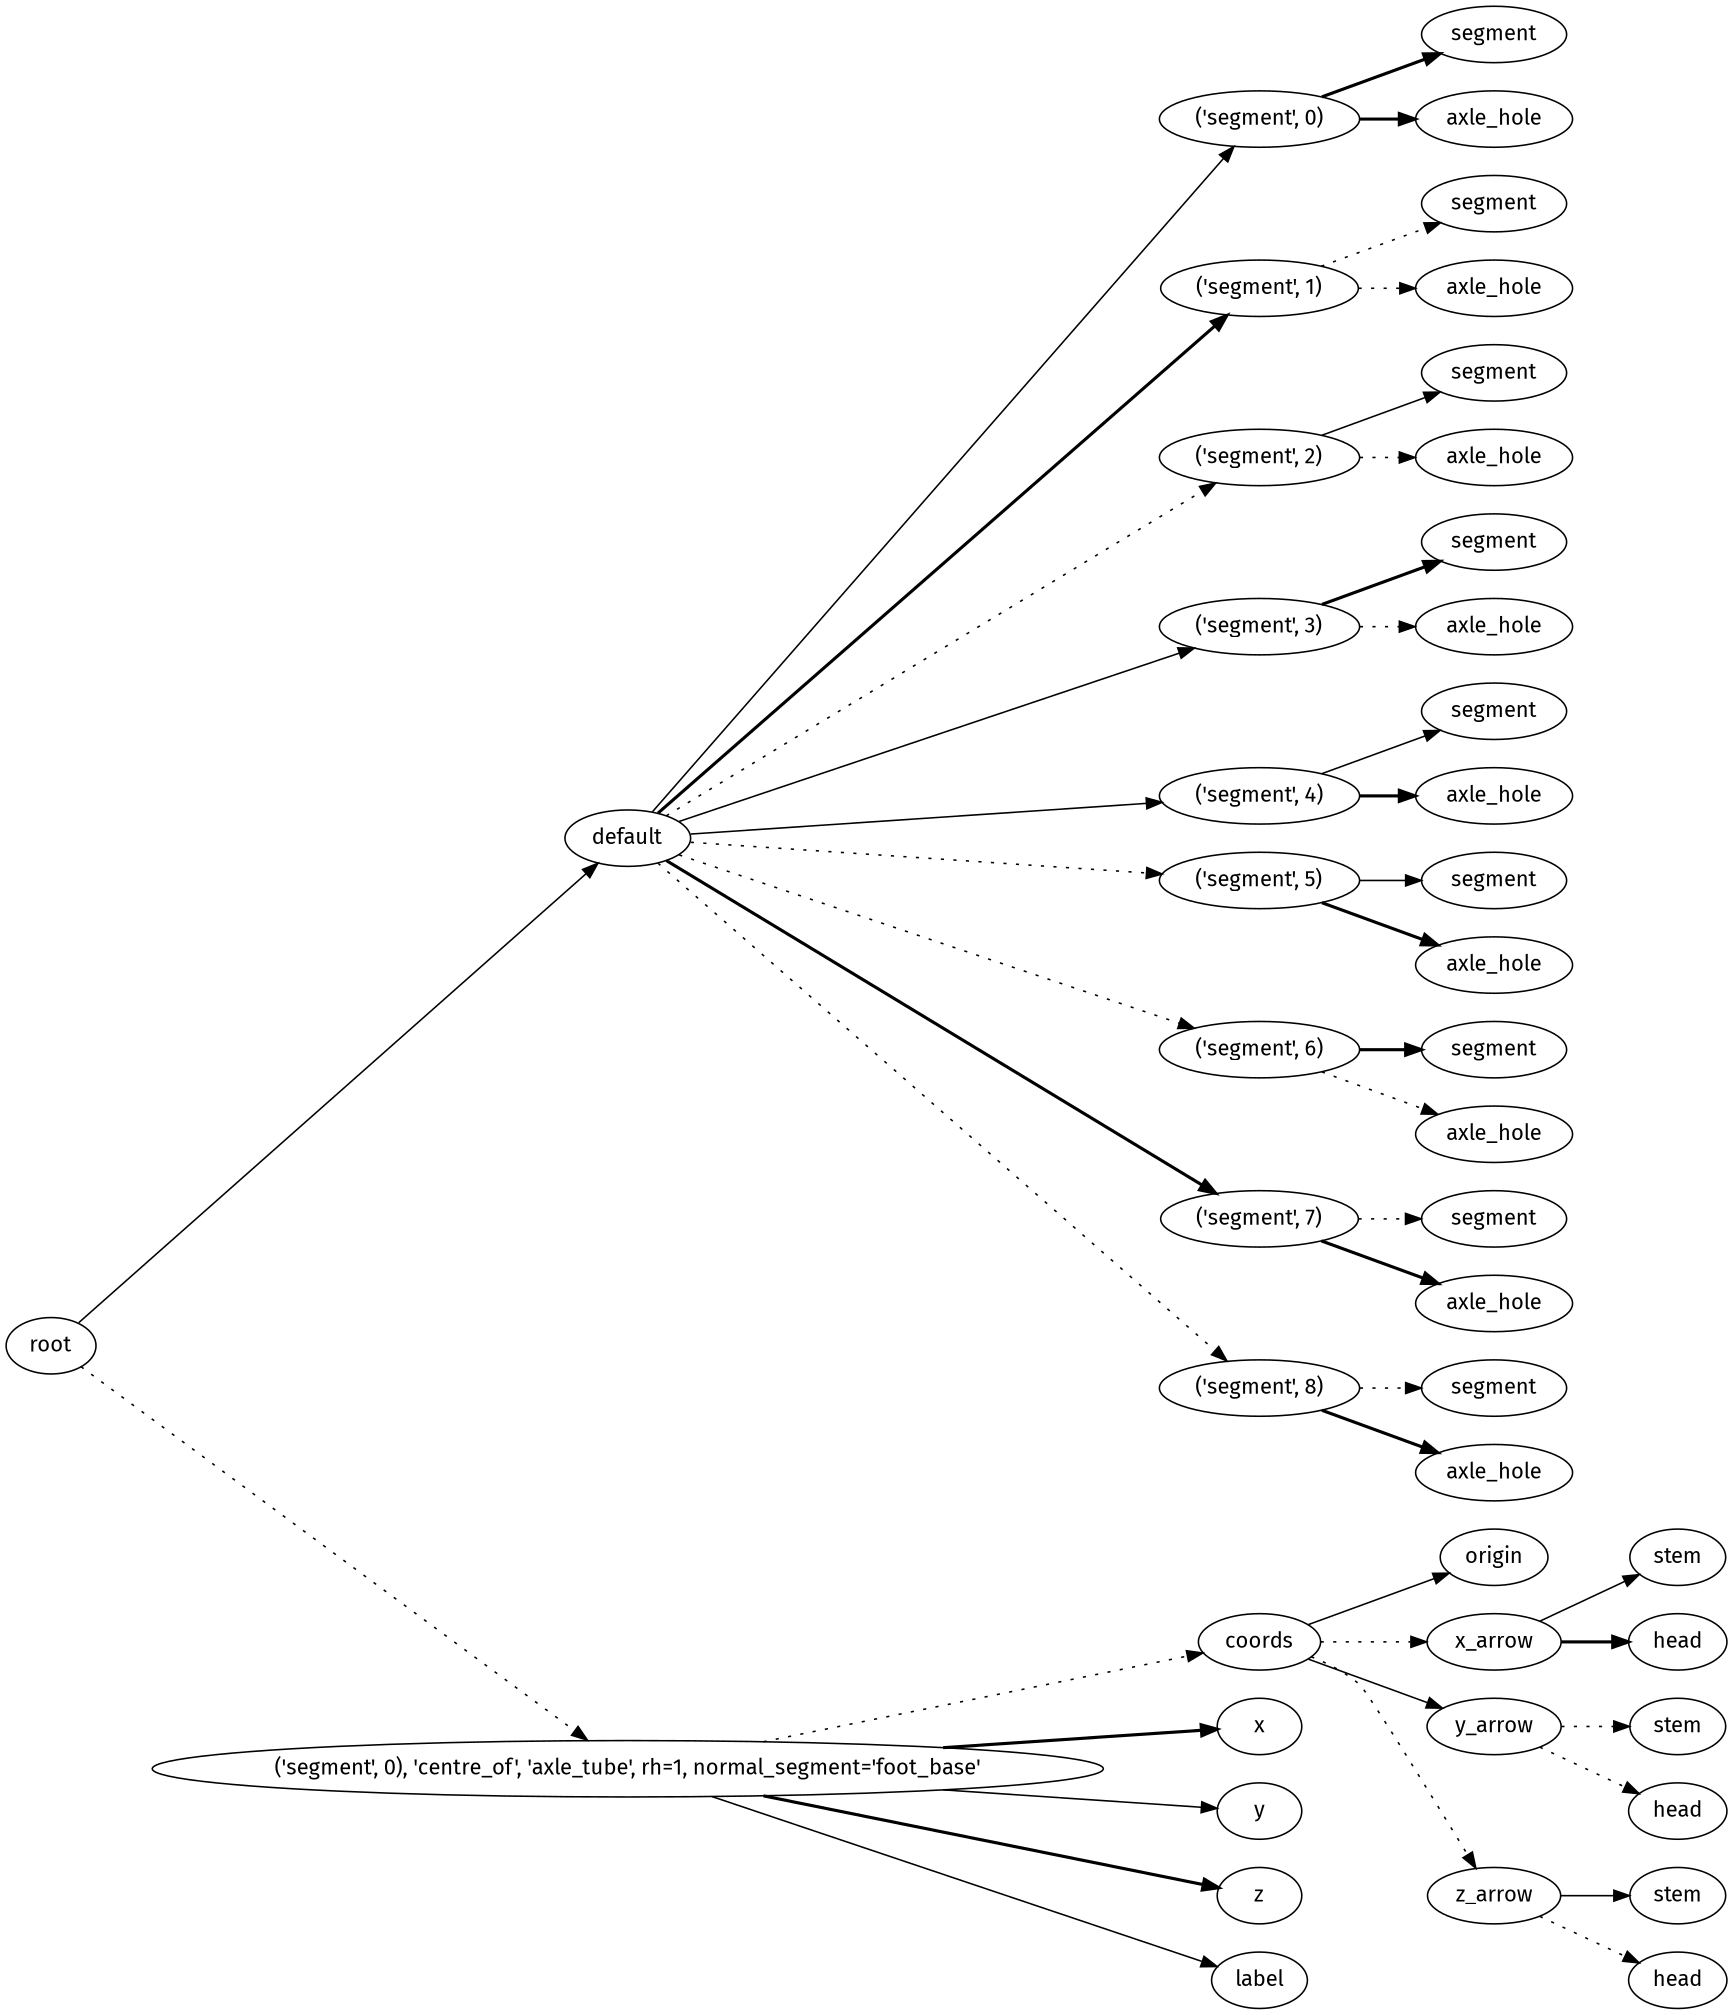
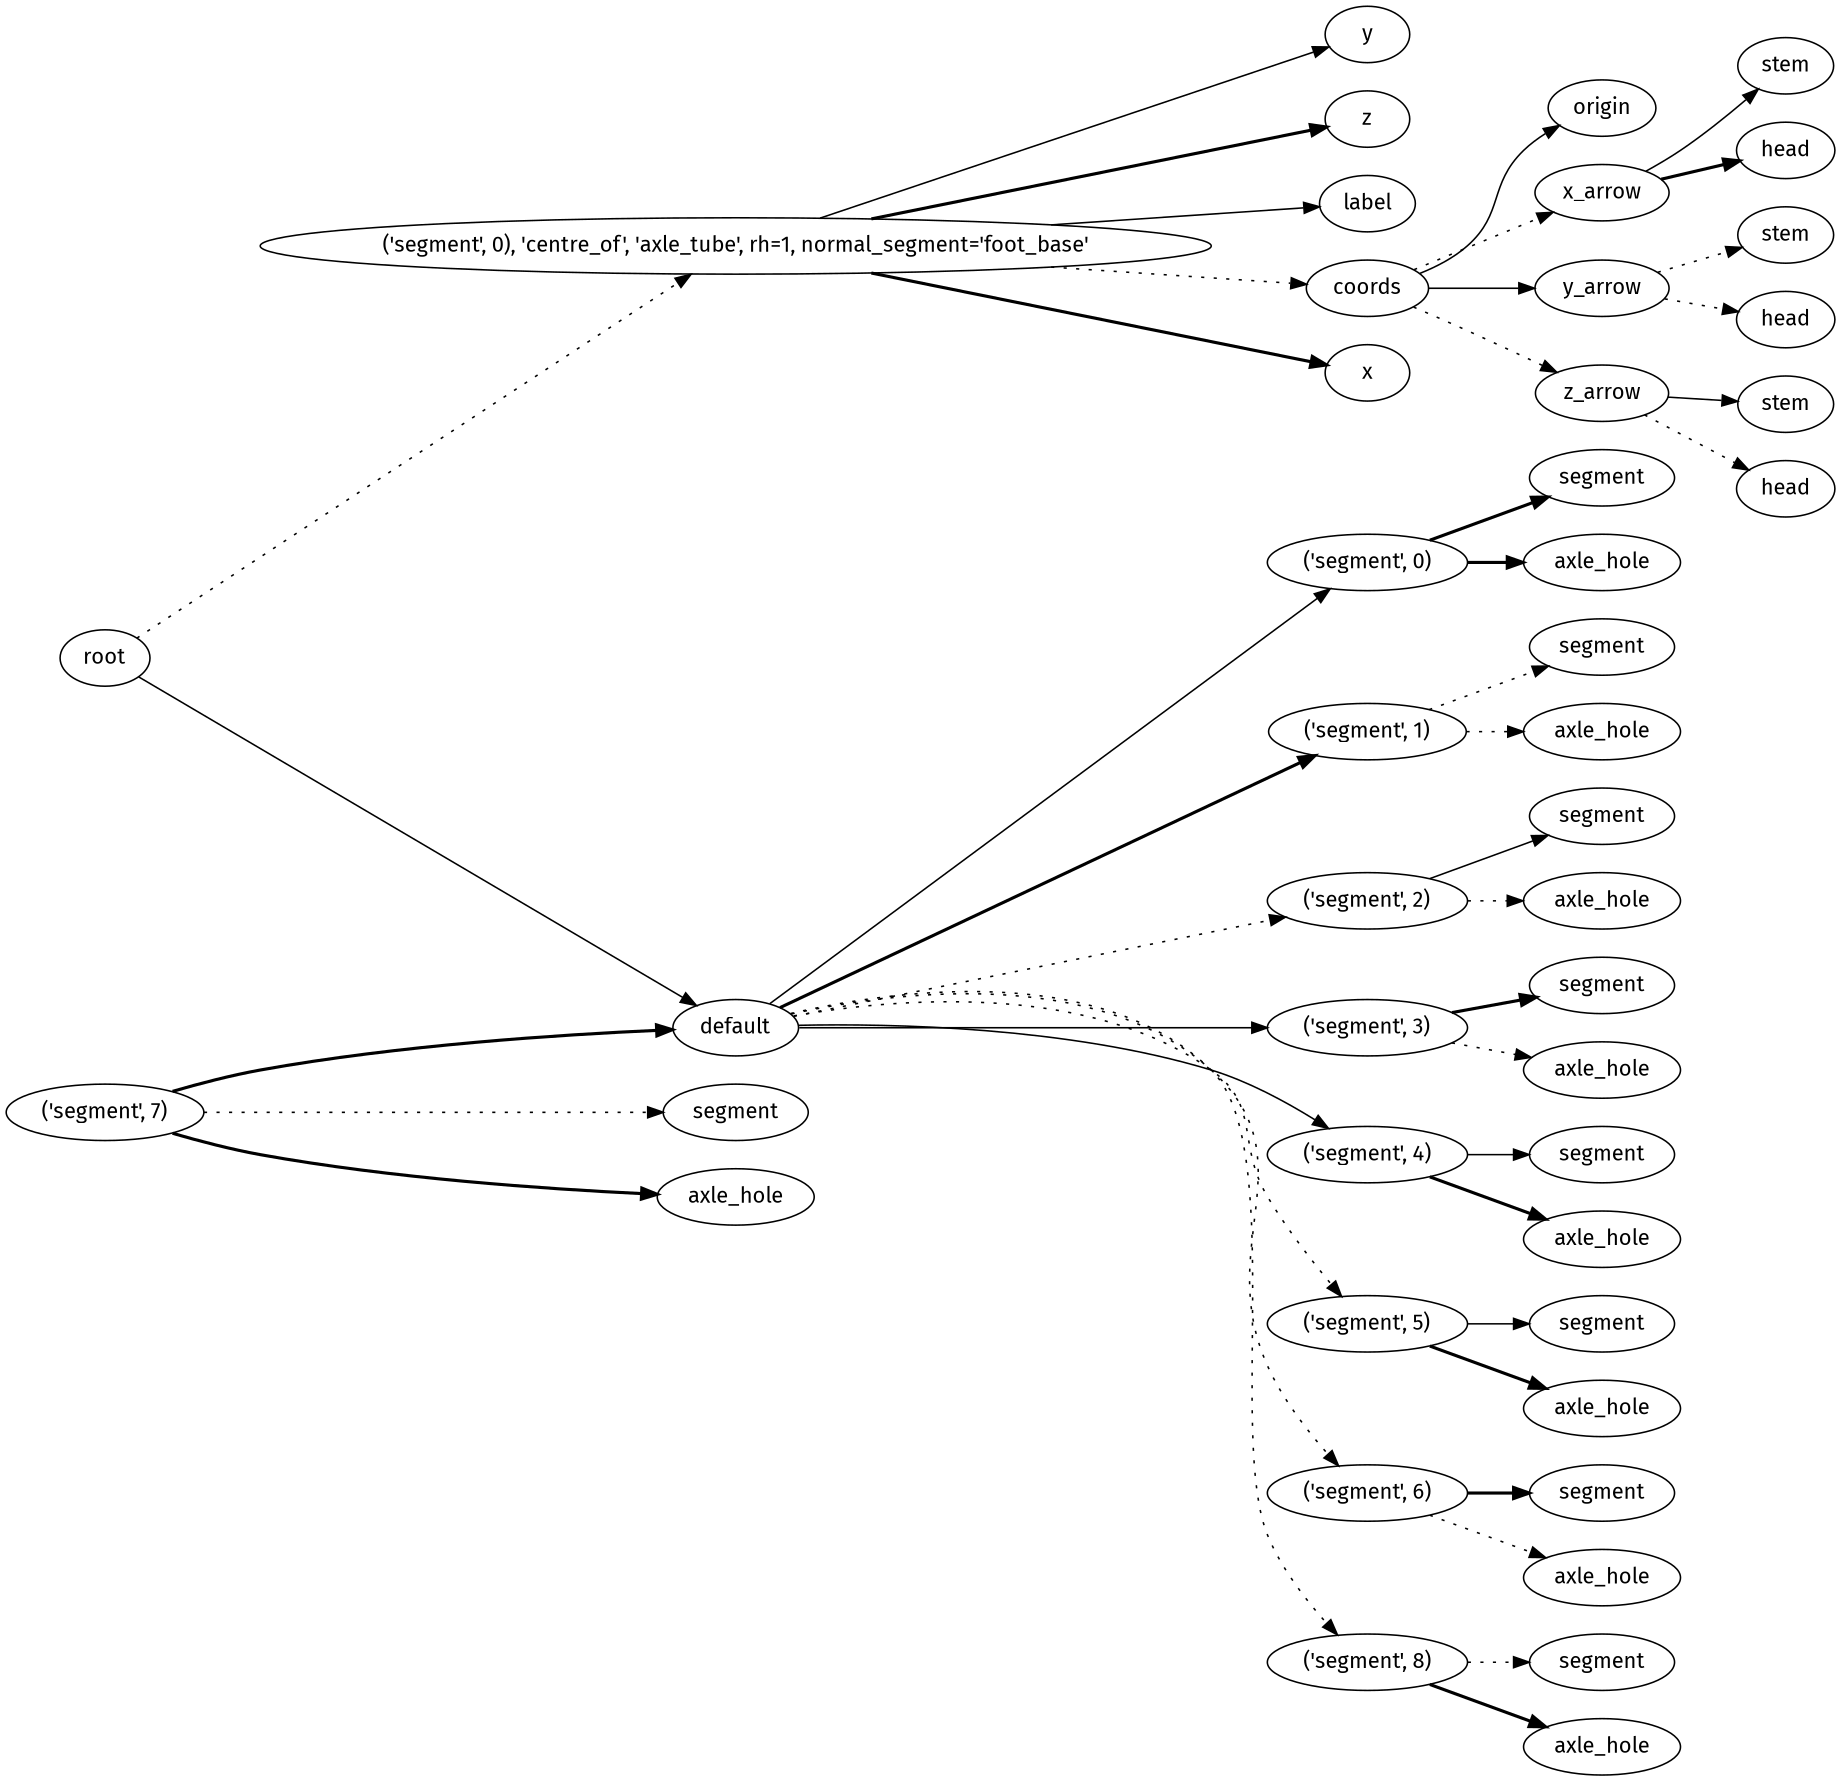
(934, 1023) -> (413, 1049)
